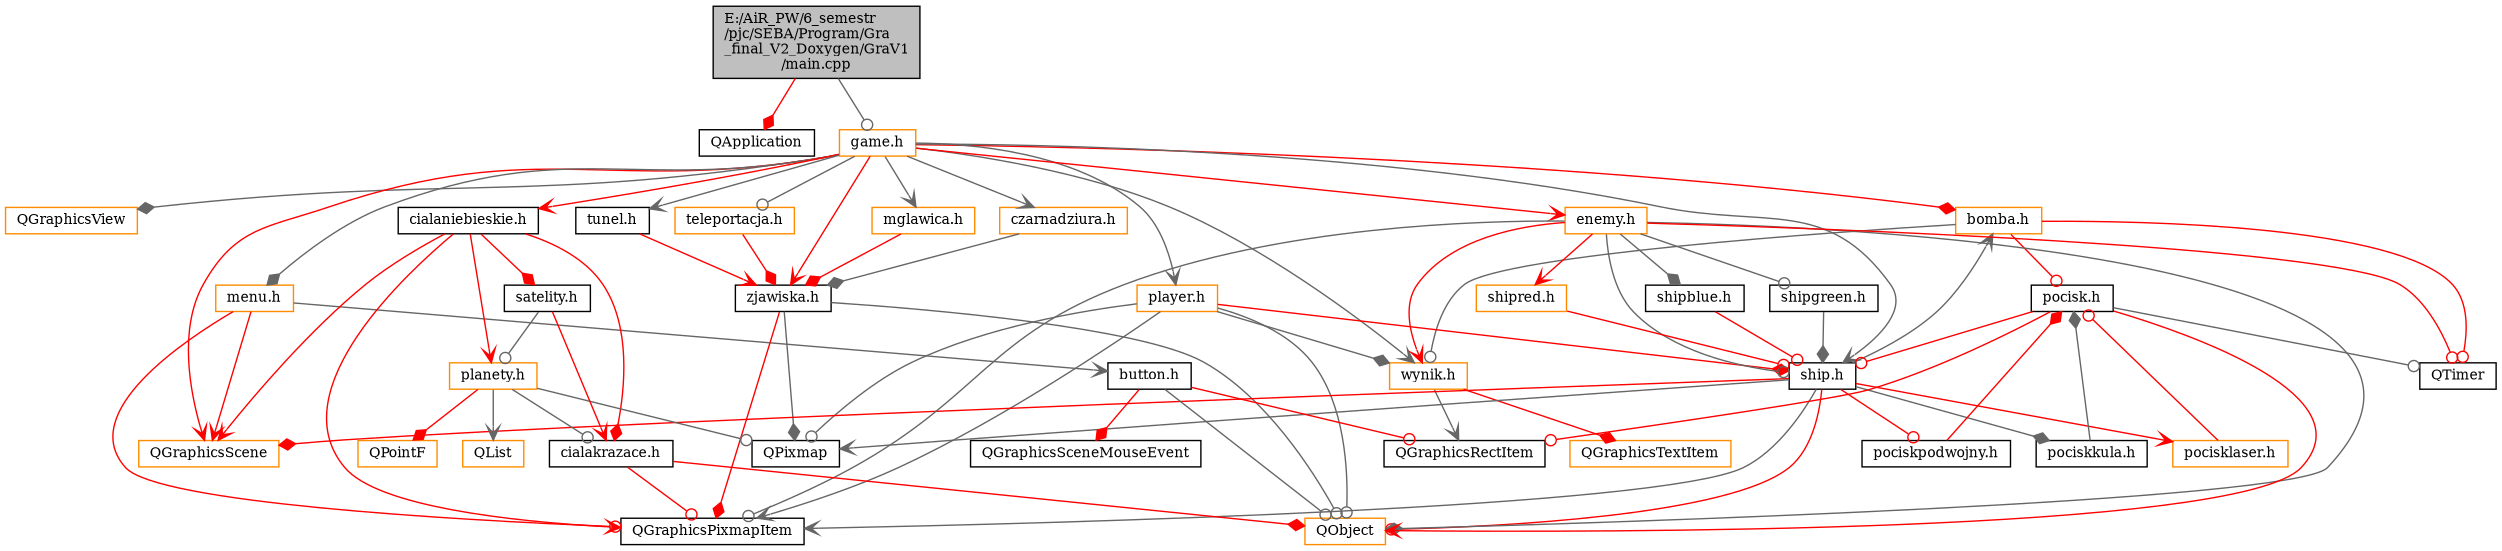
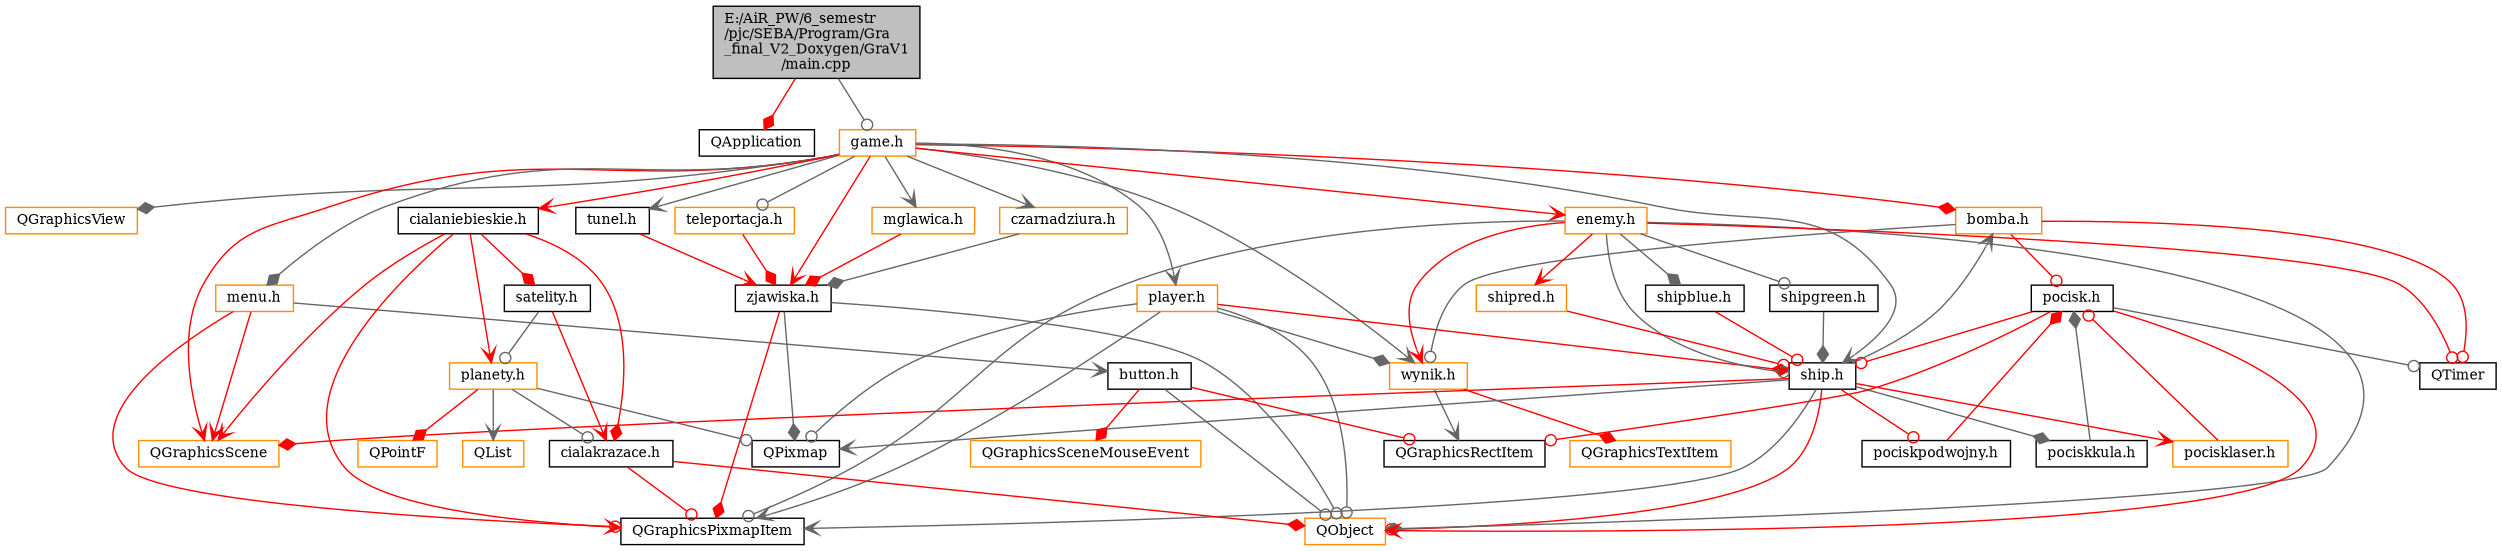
(1086, 454) -> (1086, 454)
